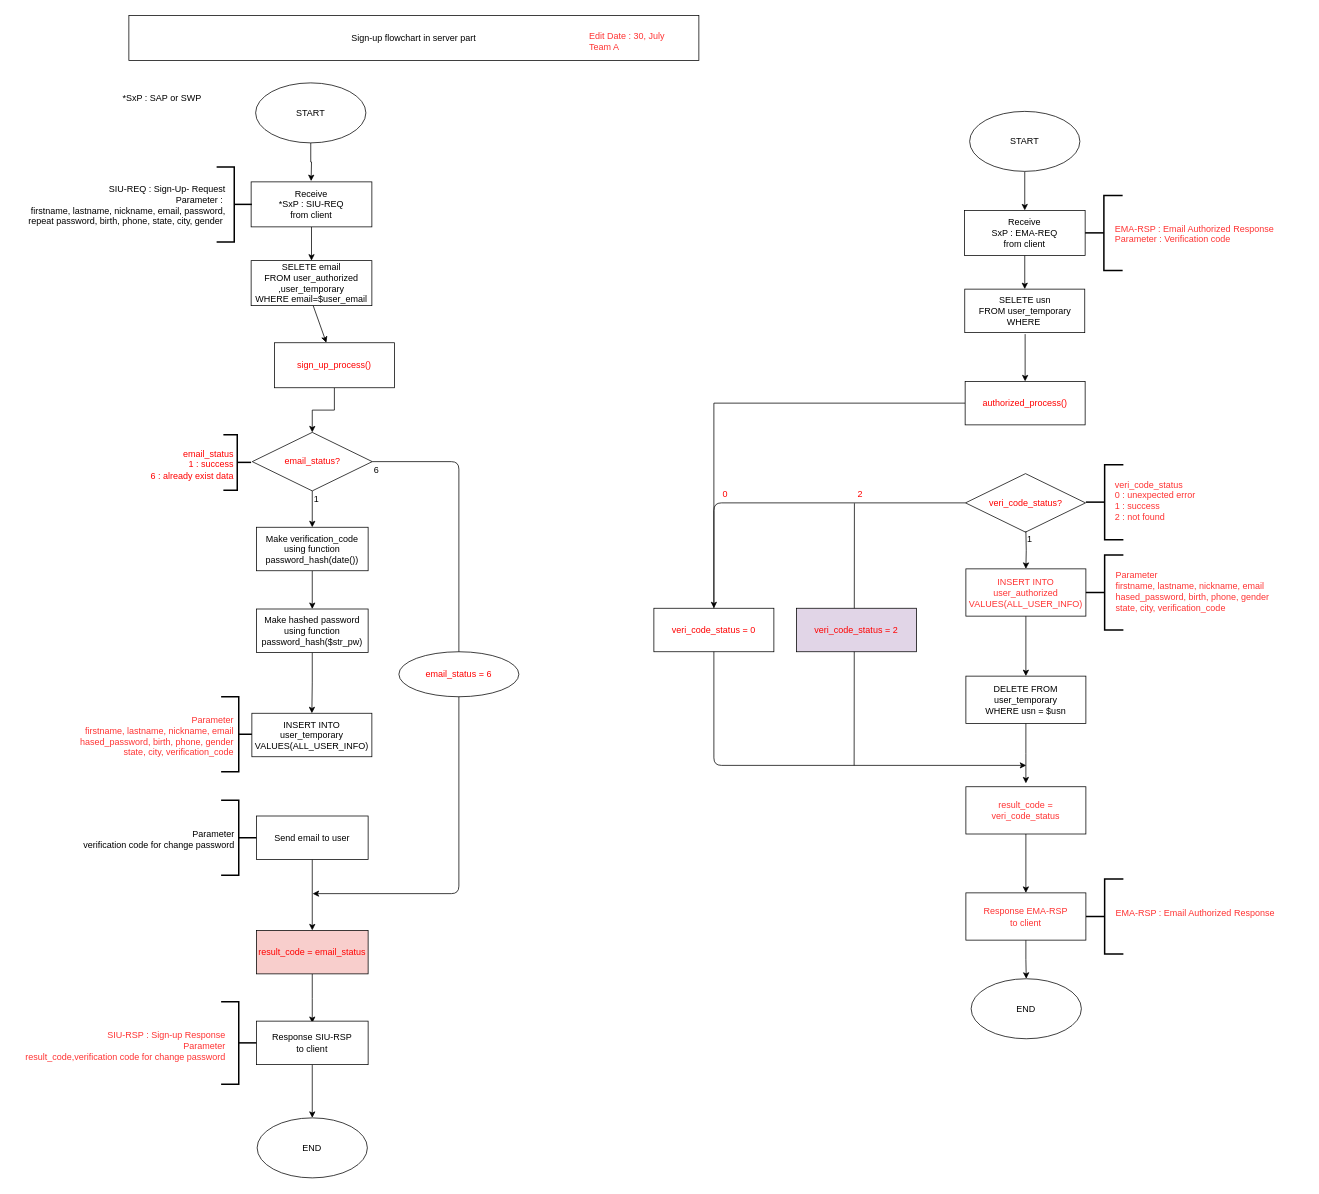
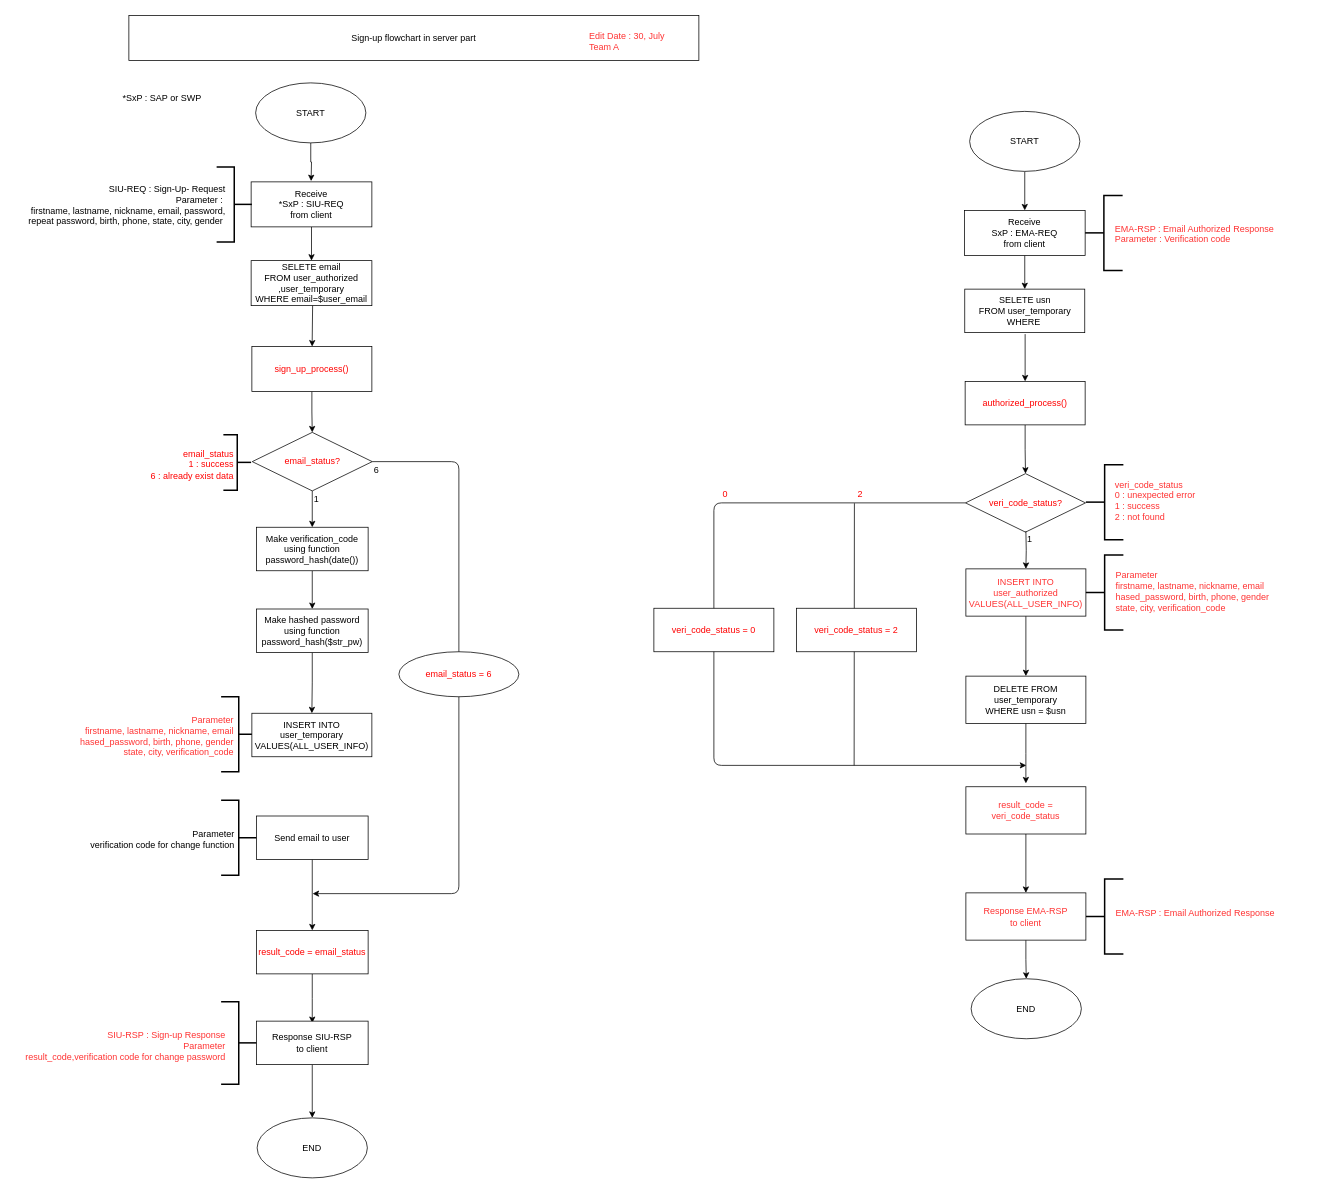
(334, 365) -> (312, 369)
(790, 403) -> (1025, 460)
(856, 630) -> (856, 630)
(149, 840) -> (150, 840)
(312, 952) -> (312, 952)
